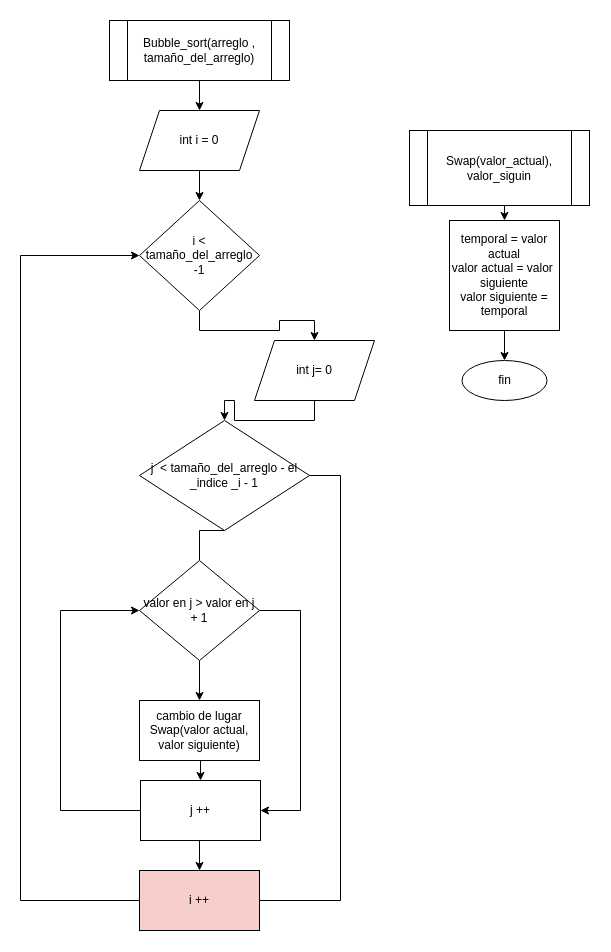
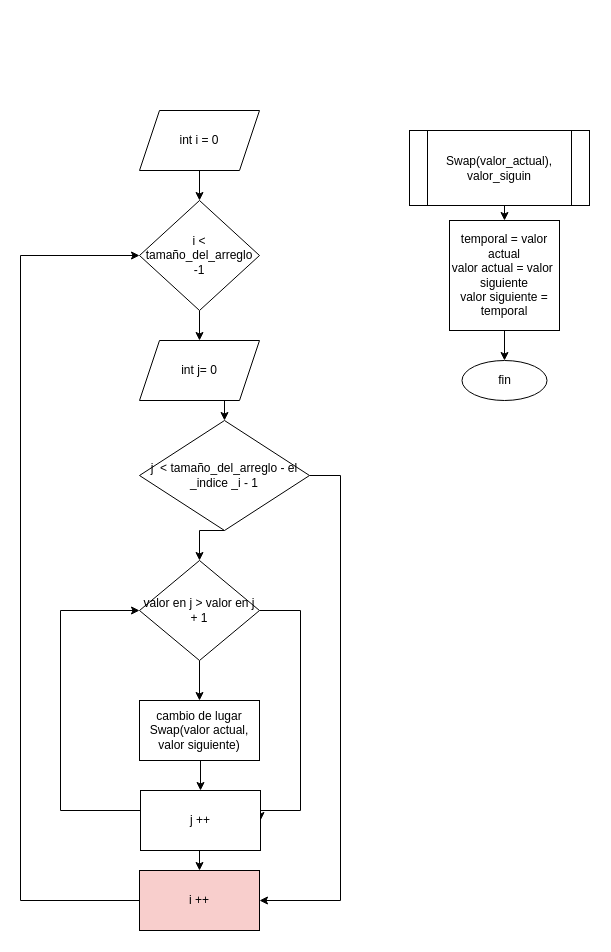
(200, 51) -> none
(200, 92) -> none
(315, 371) -> (200, 371)
(200, 554) -> (200, 552)
(201, 811) -> (201, 821)
(265, 901) -> (267, 901)
